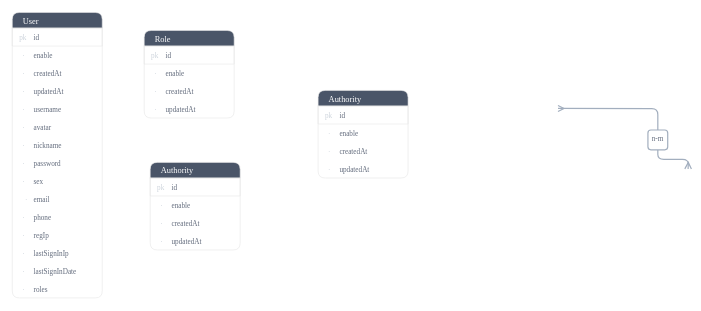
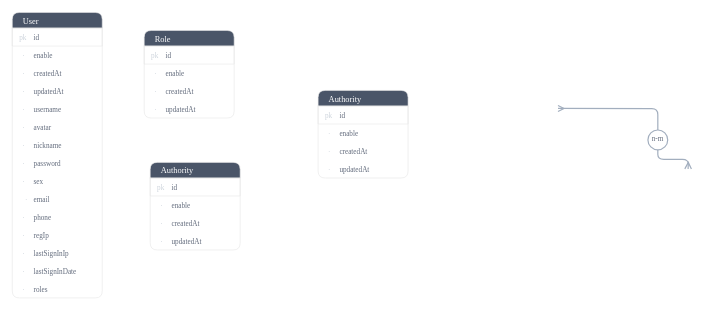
(658, 140) -> (658, 140)
